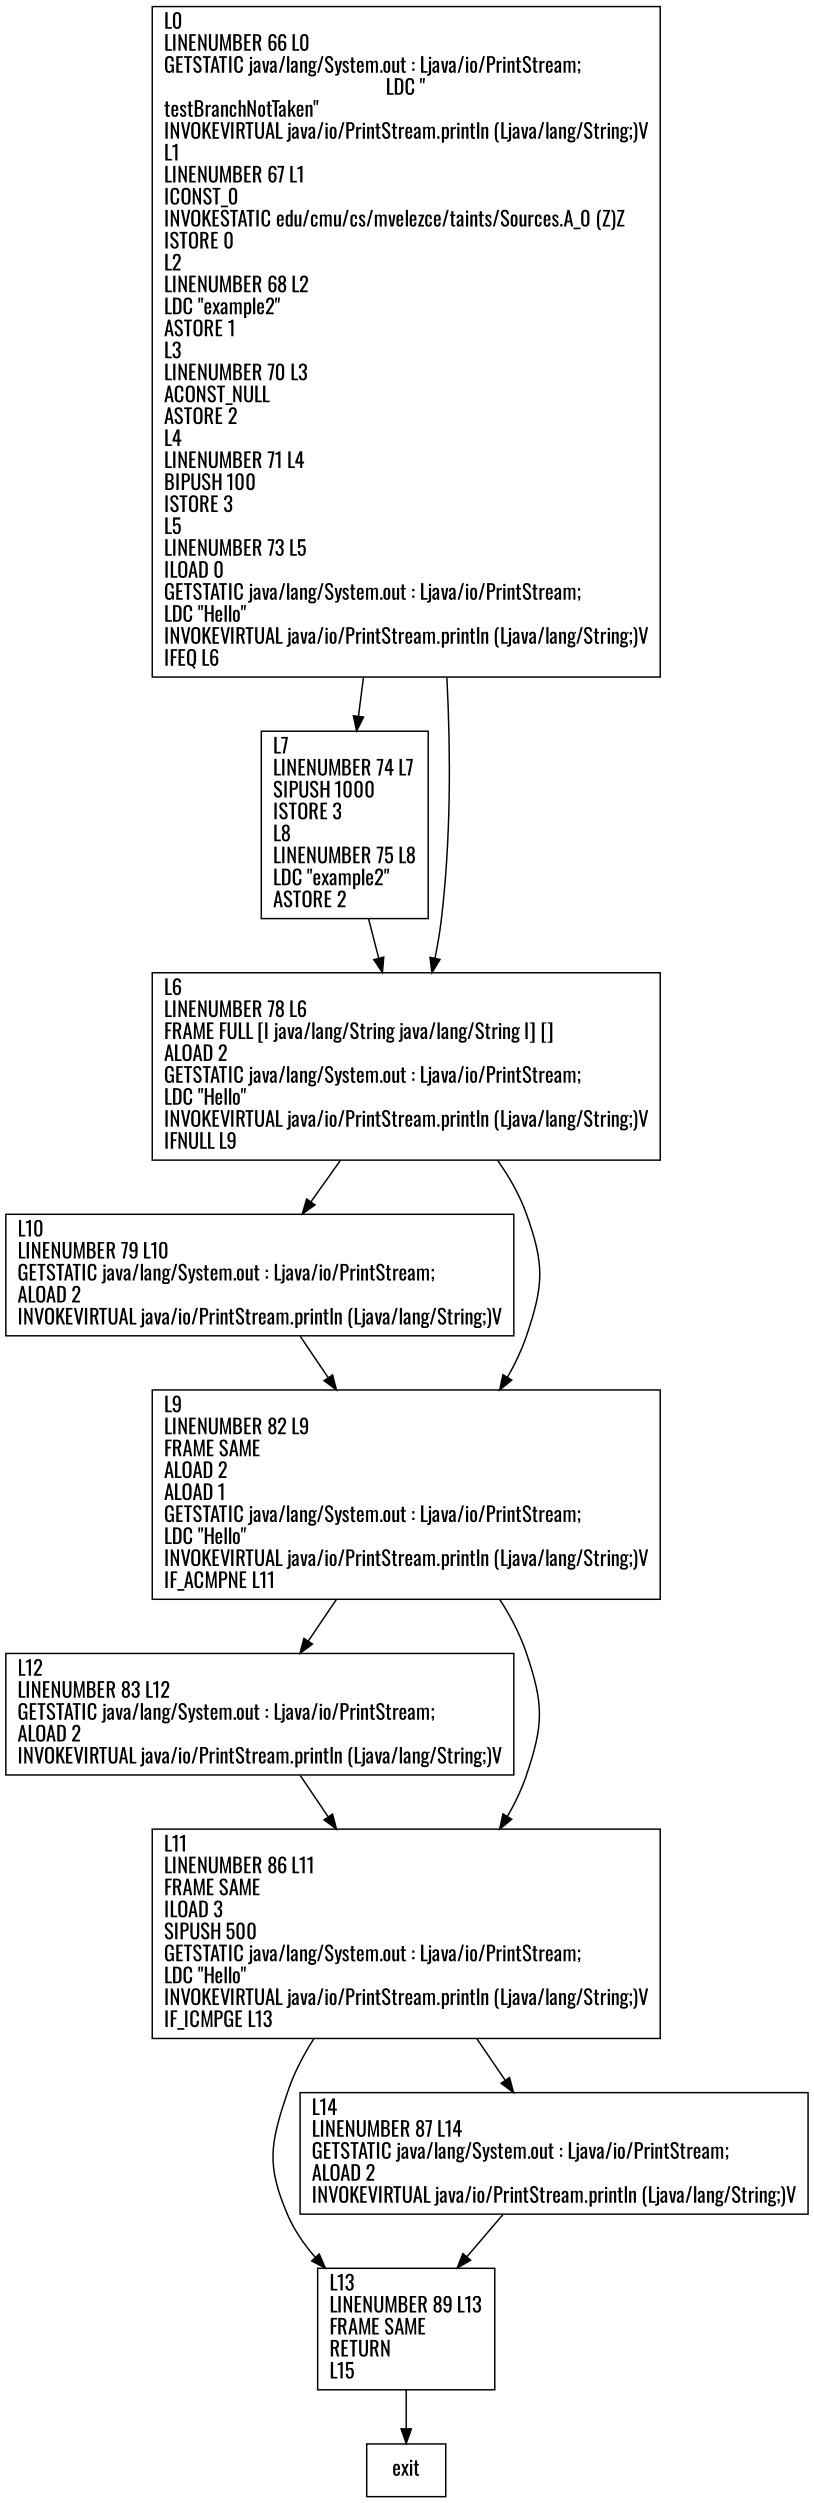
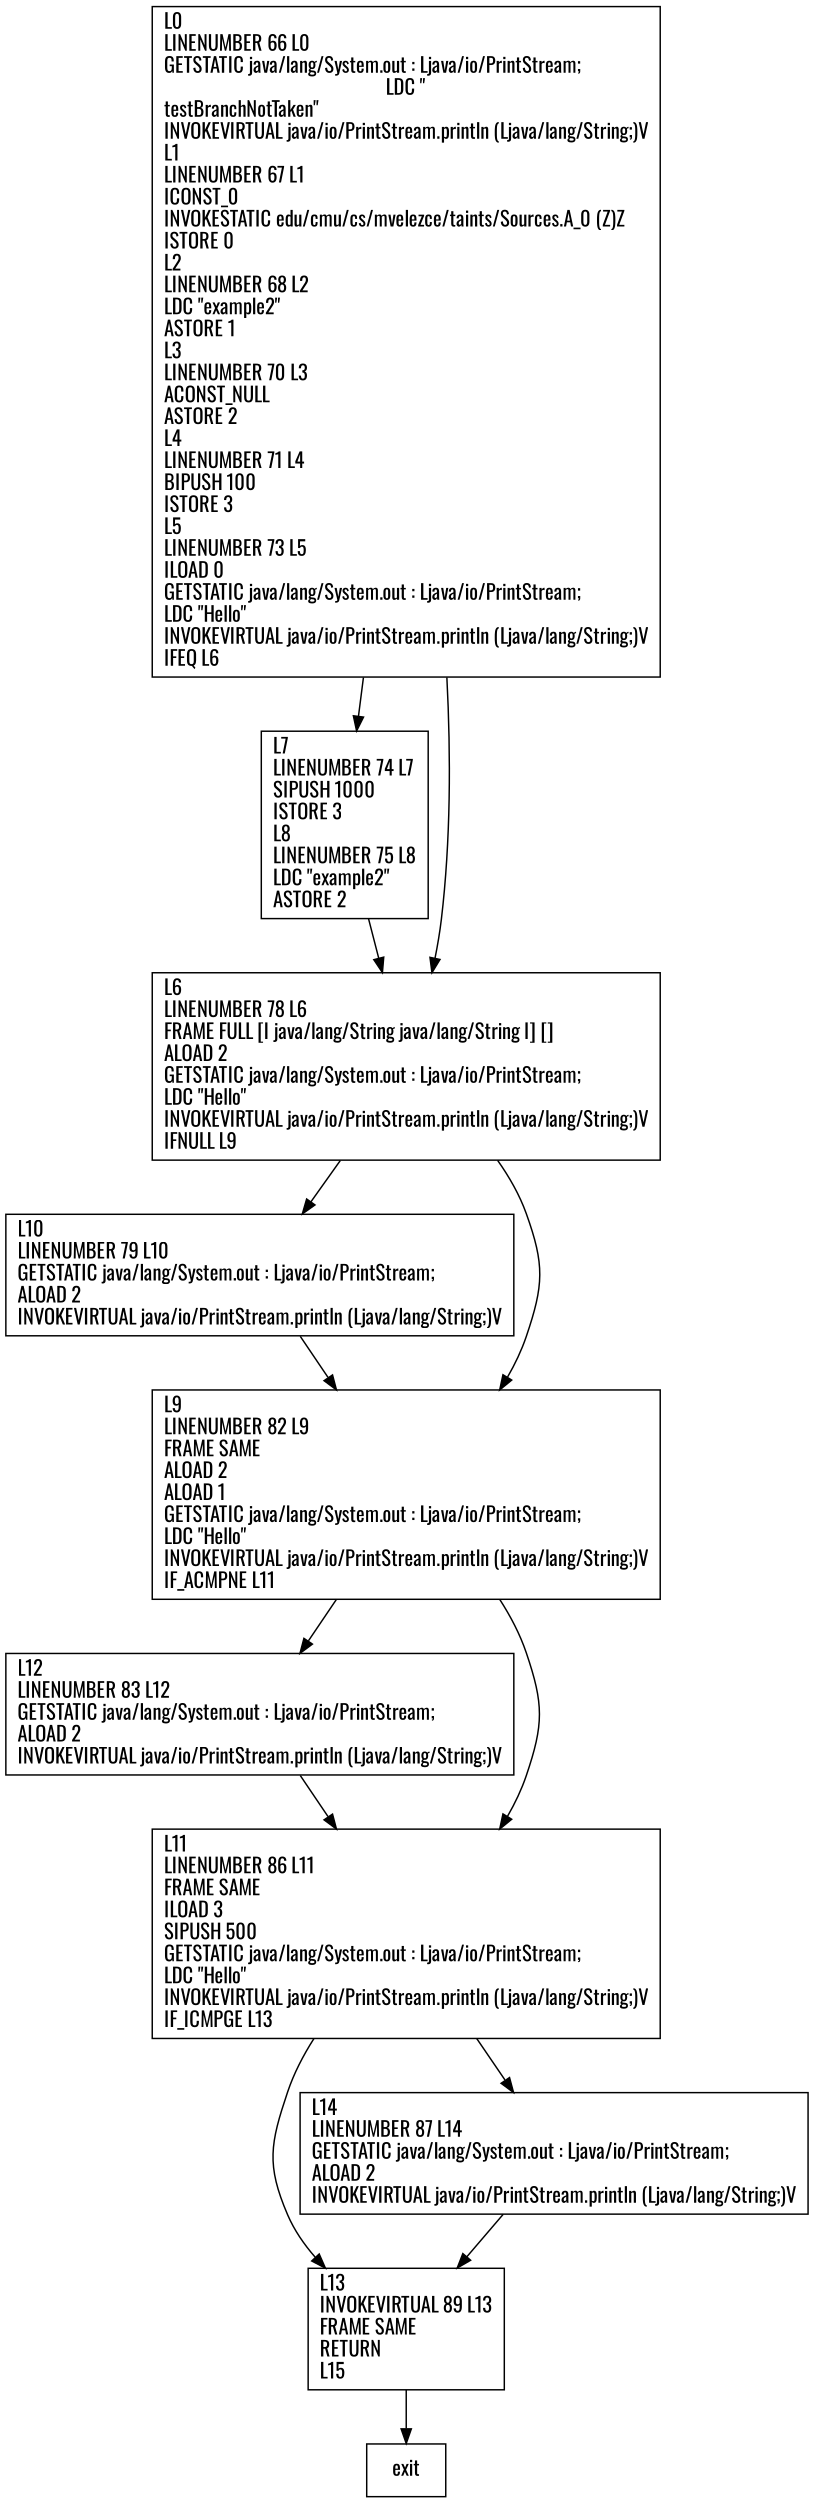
(406, 2329) -> (406, 2329)
